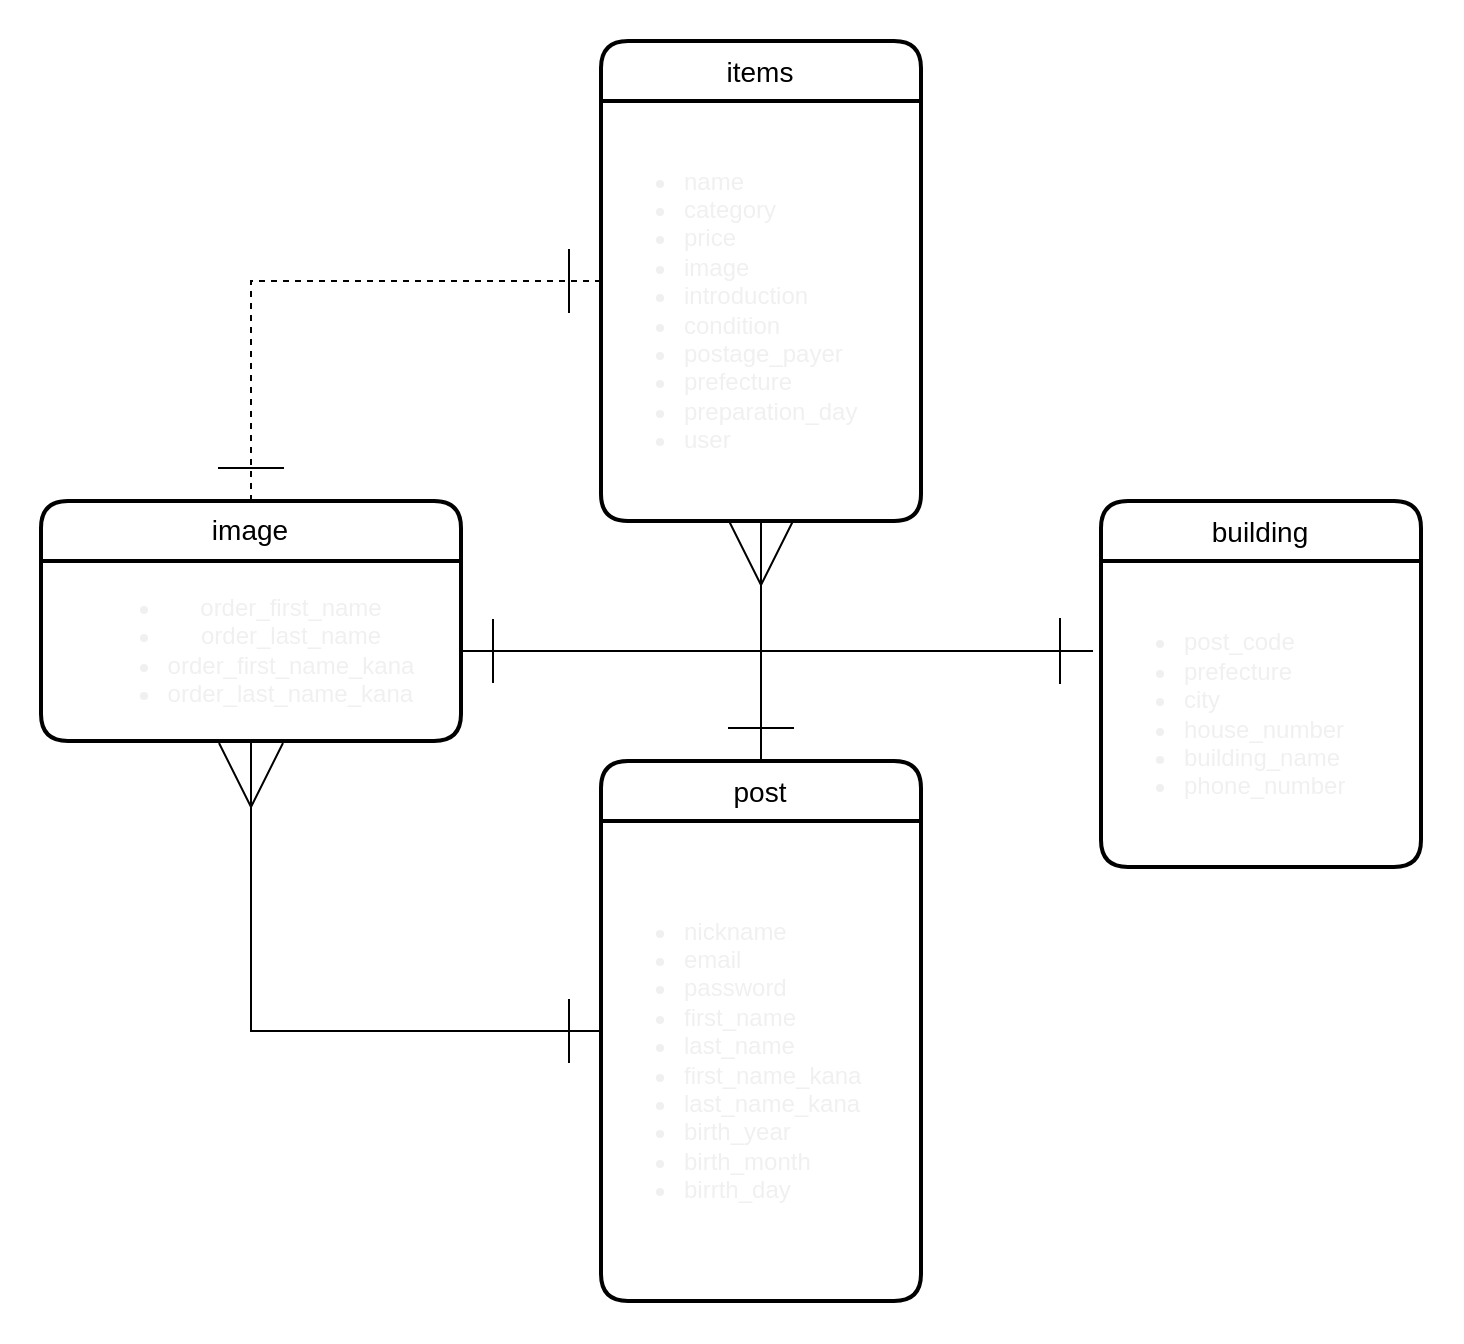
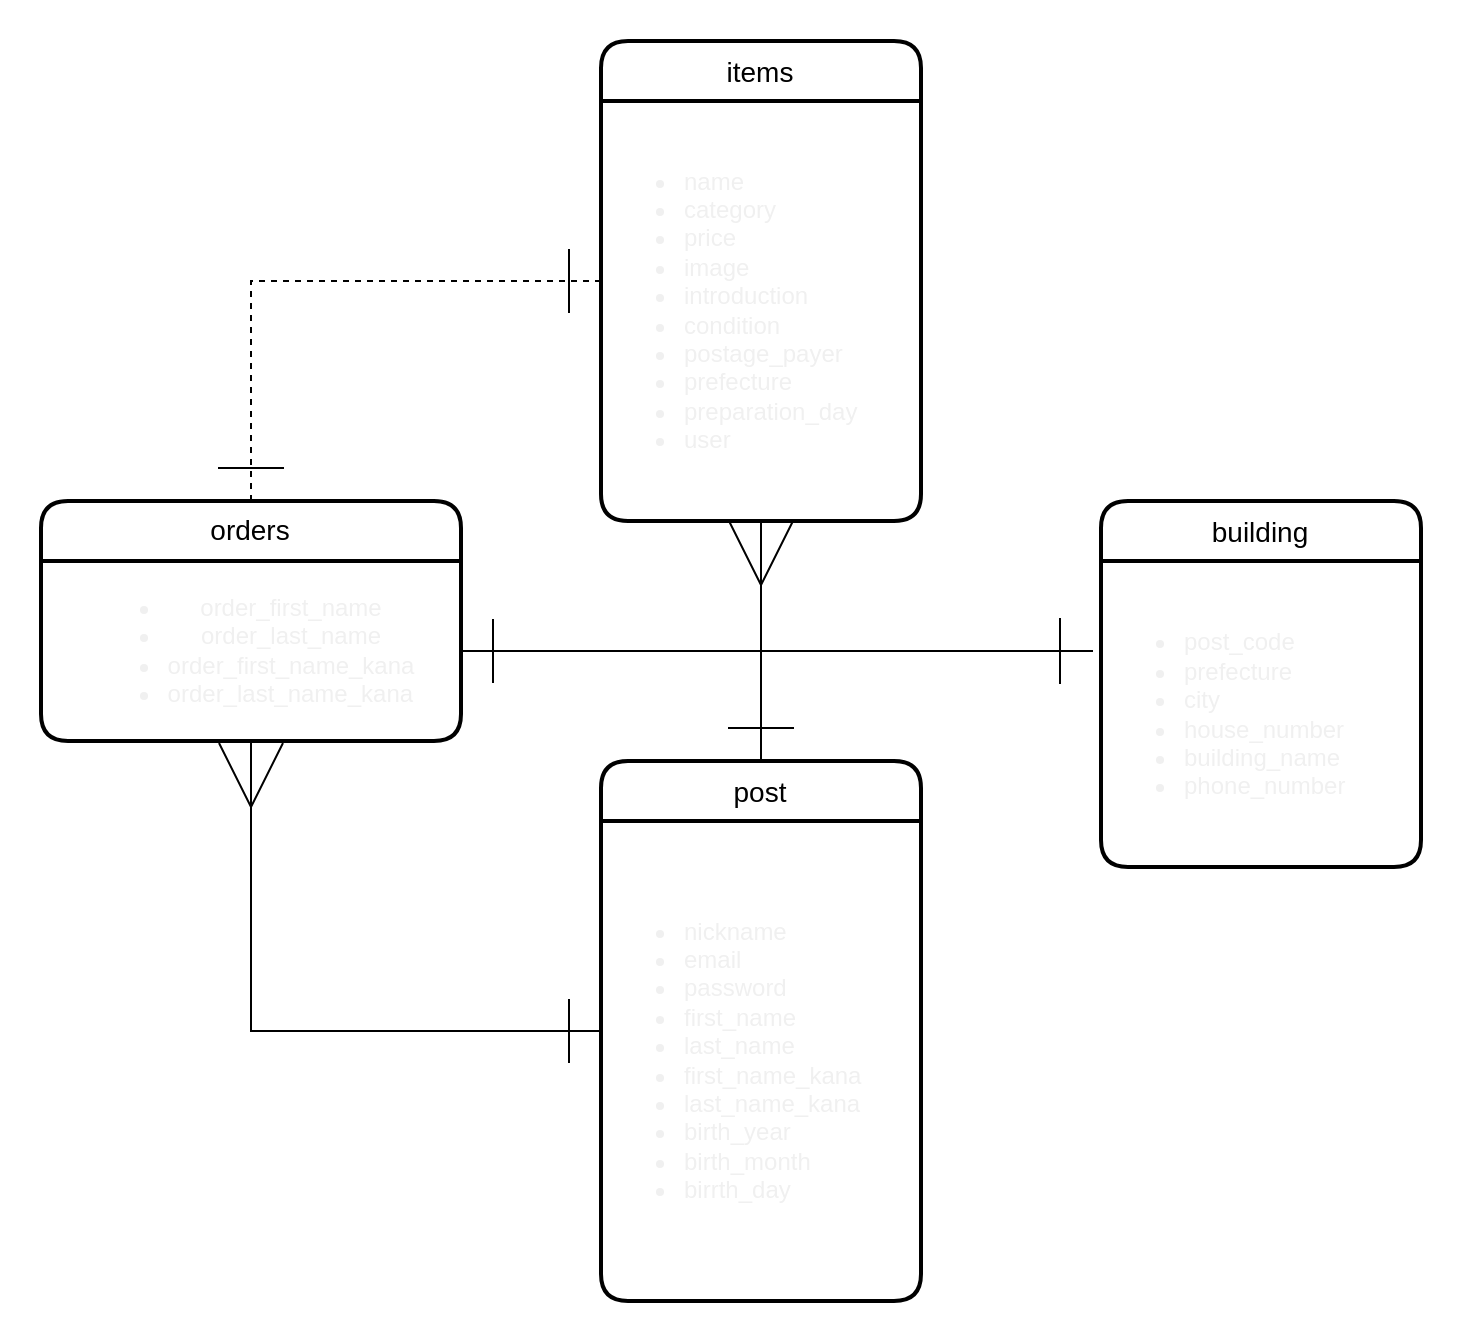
(250, 531) -> (250, 531)
